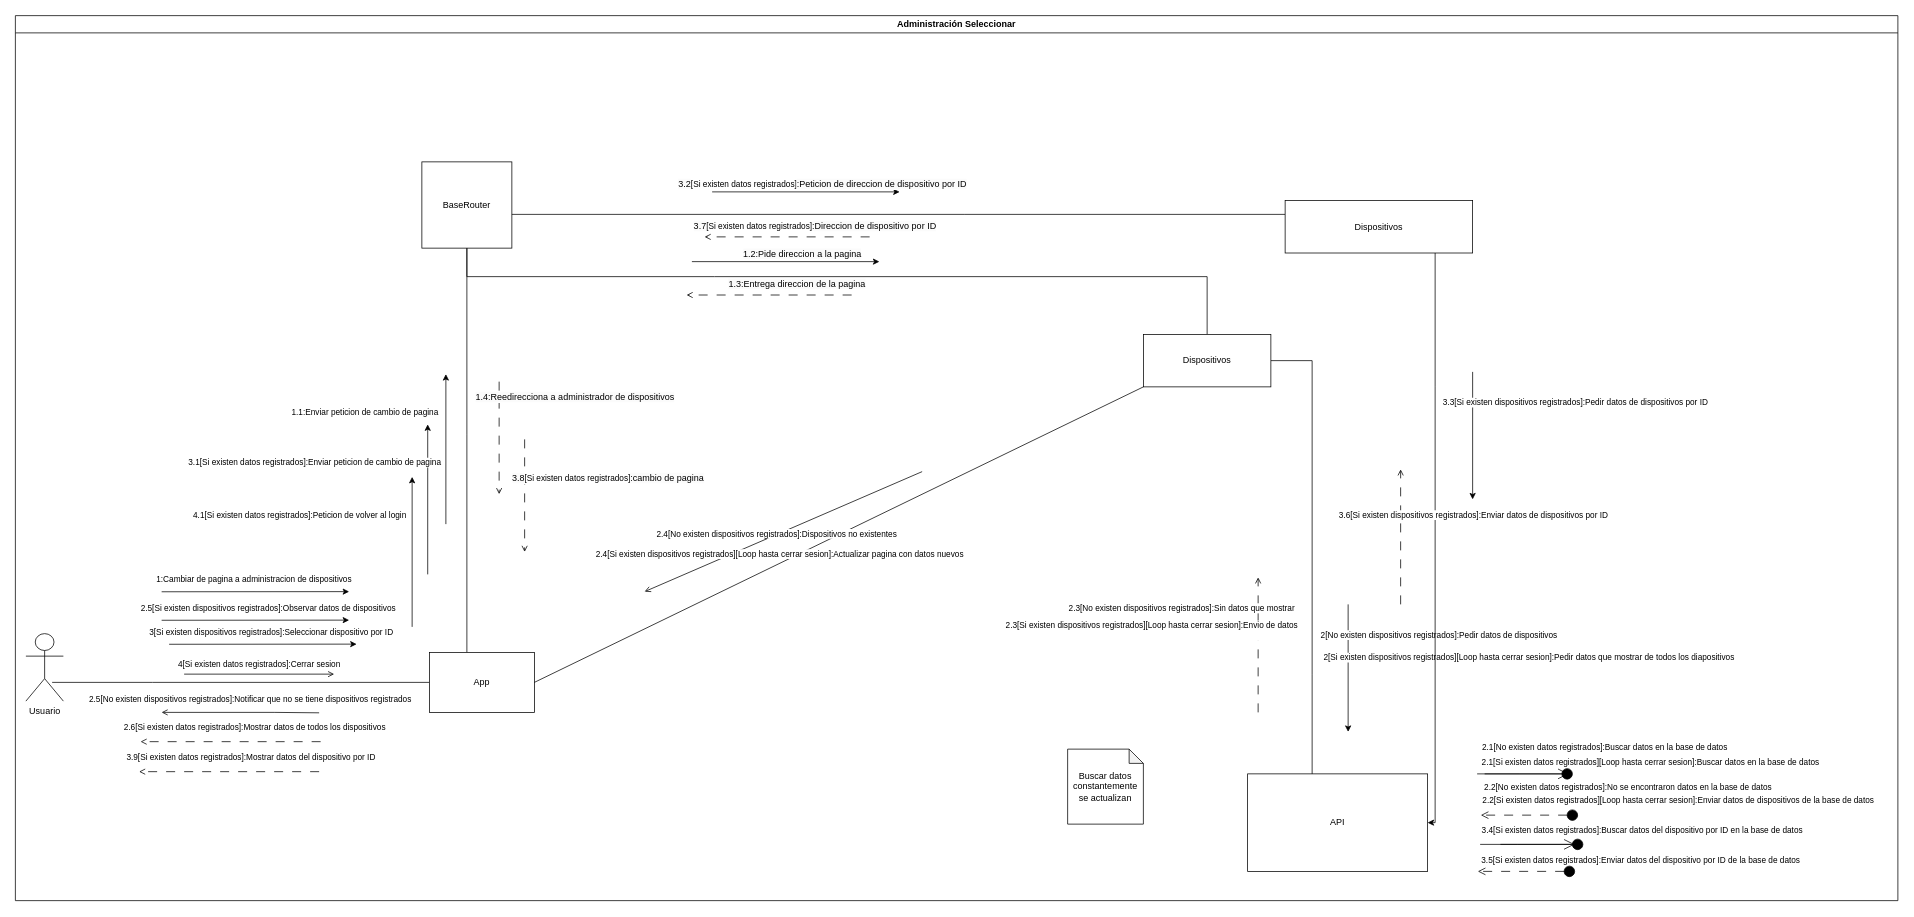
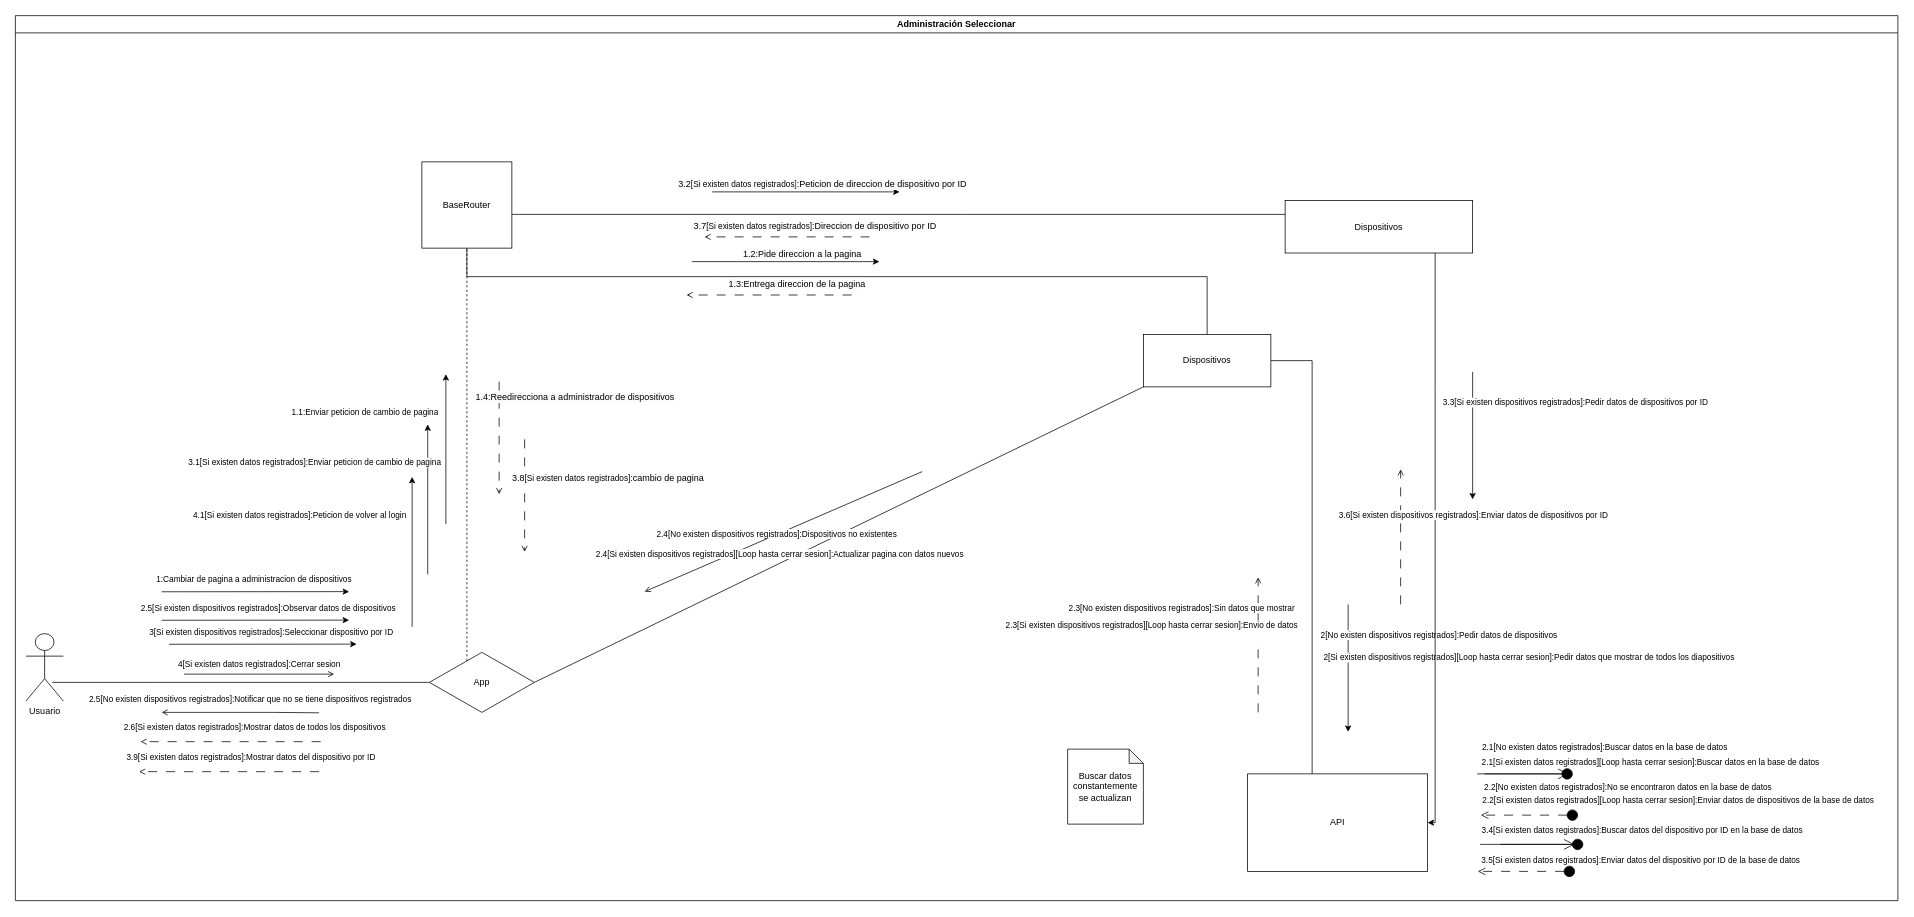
(467, 465) -> (467, 469)
(482, 682) -> (482, 682)
